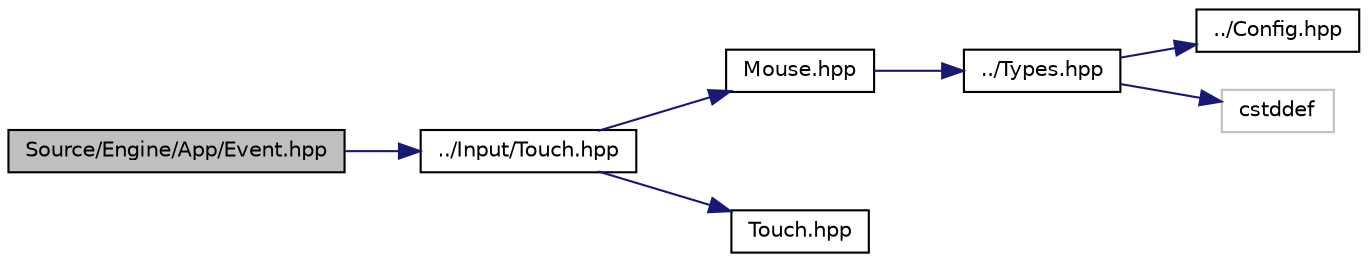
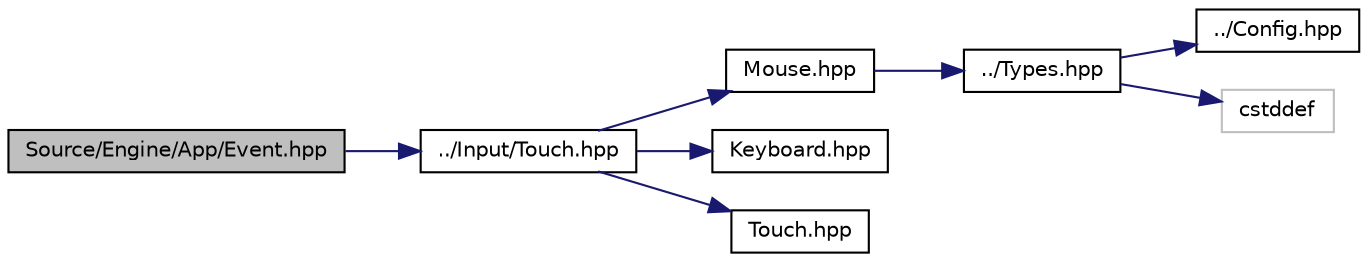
none -> (800, 151)
